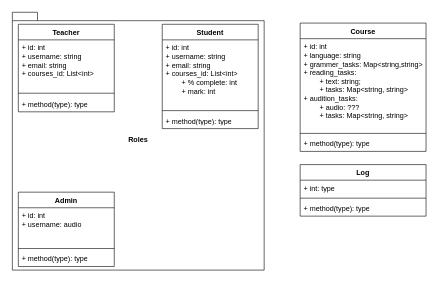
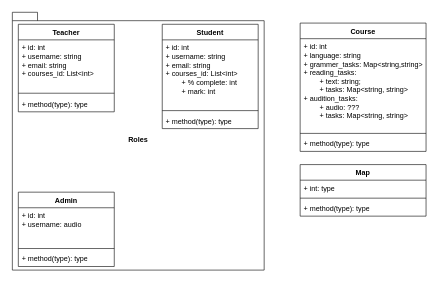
(363, 173) -> (363, 173)
